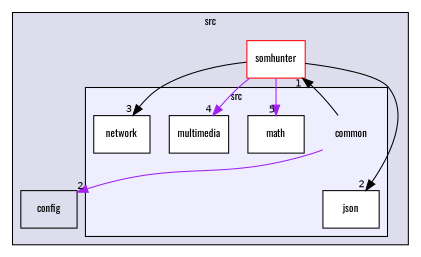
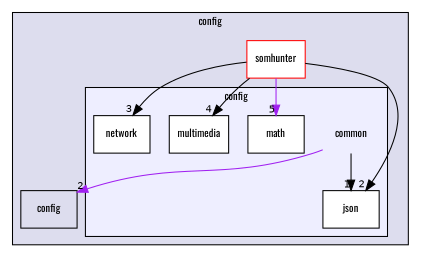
(210, 22) -> (210, 22)
(232, 94) -> (232, 94)
(325, 100) -> (351, 167)
